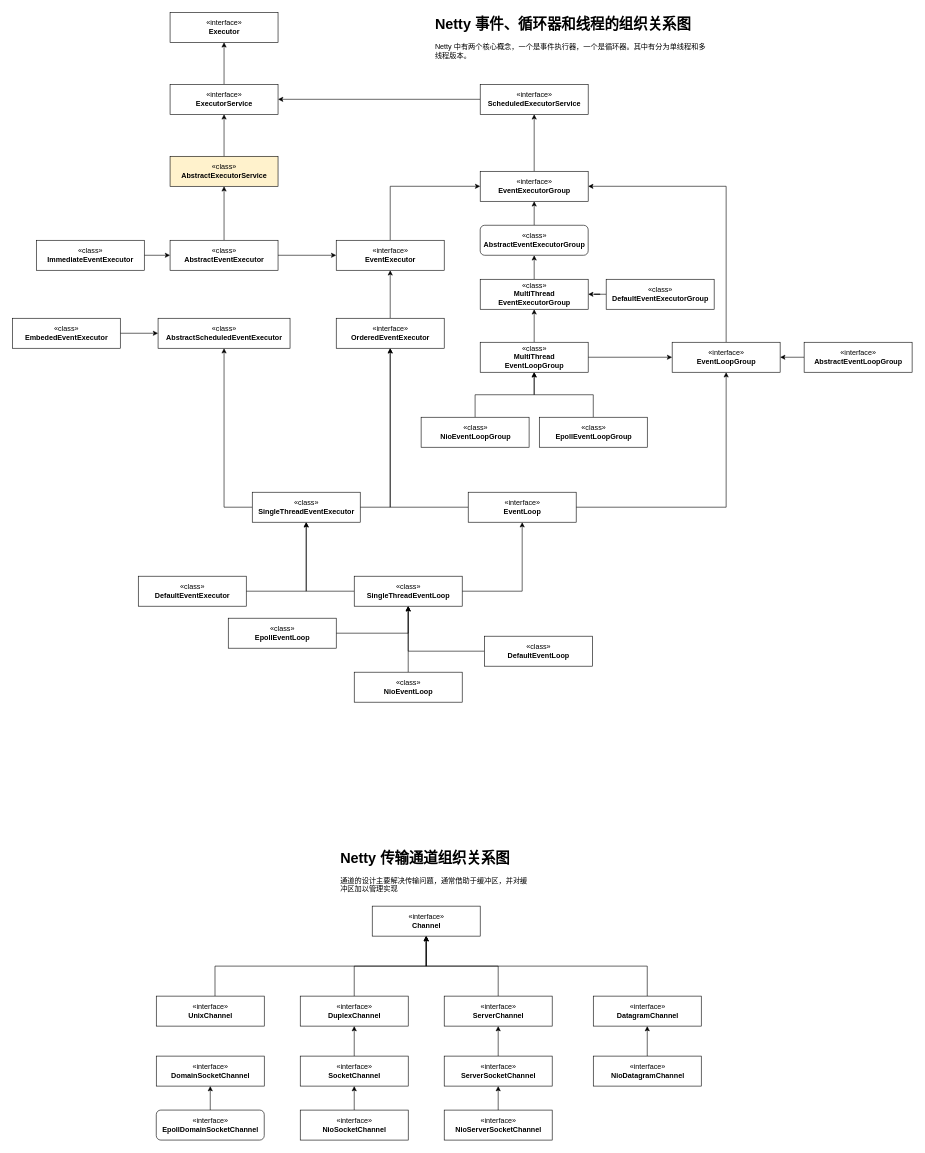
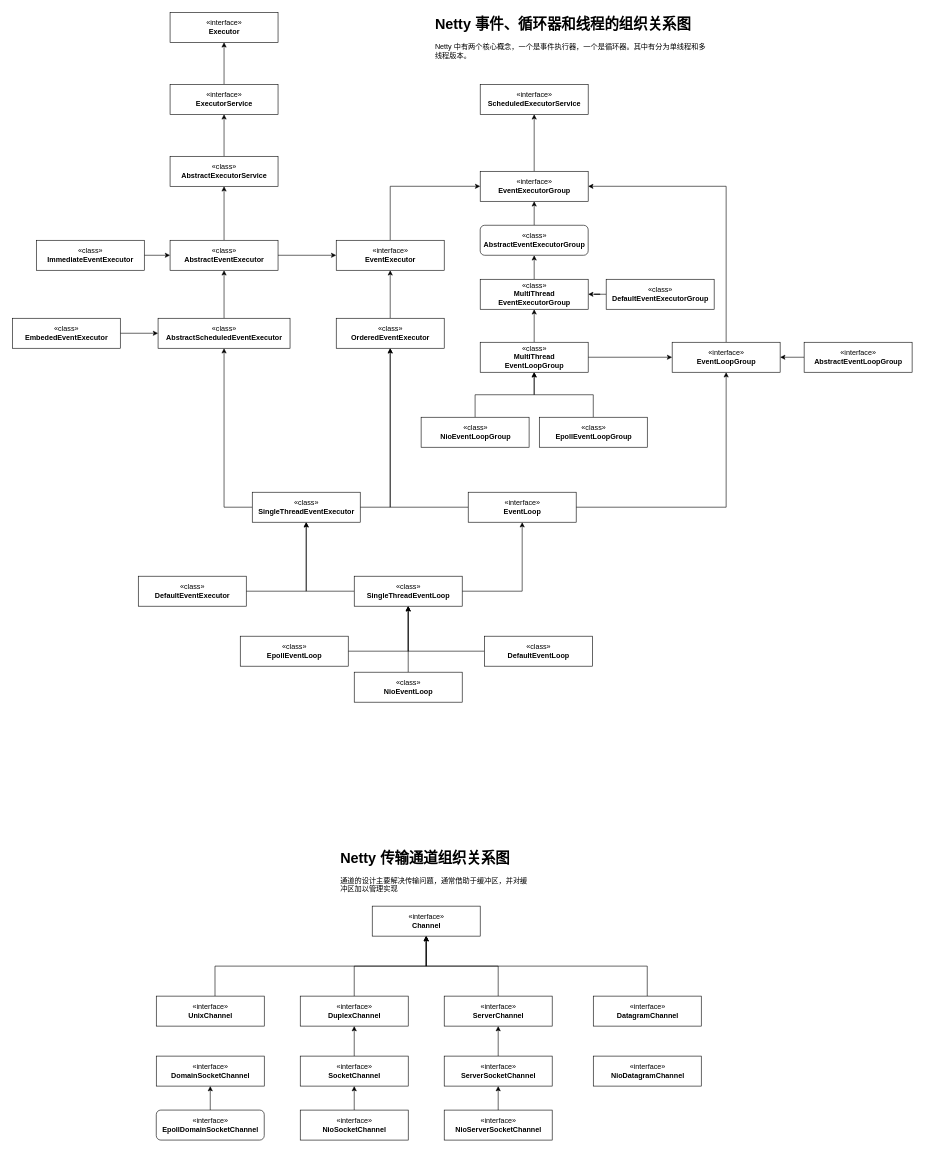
(283, 99) -> none
(224, 171) -> (224, 171)
none -> (224, 275)
(391, 333) -> (391, 333)
(282, 633) -> (294, 651)
(647, 1031) -> none
